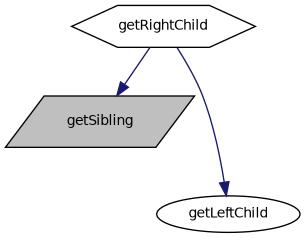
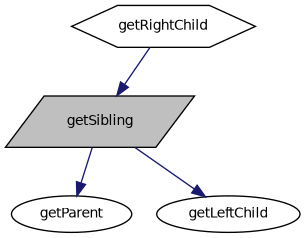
(208, 112) -> (165, 168)
none -> (72, 214)
